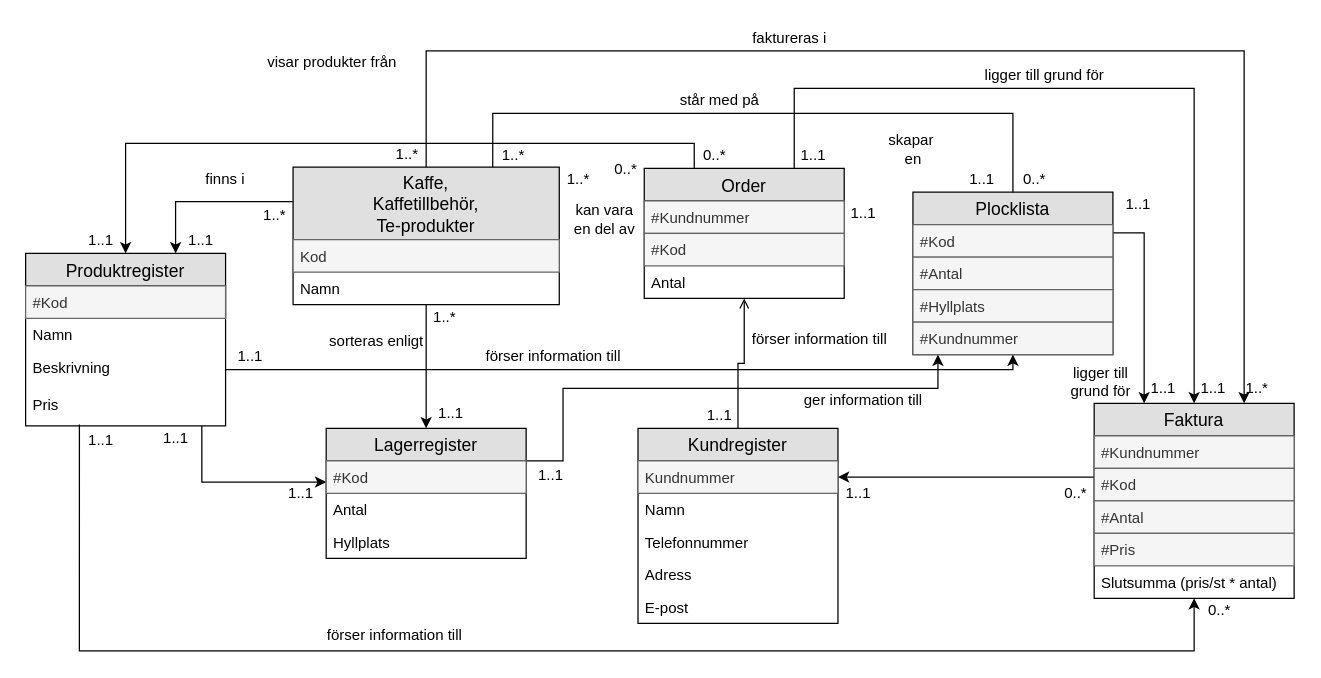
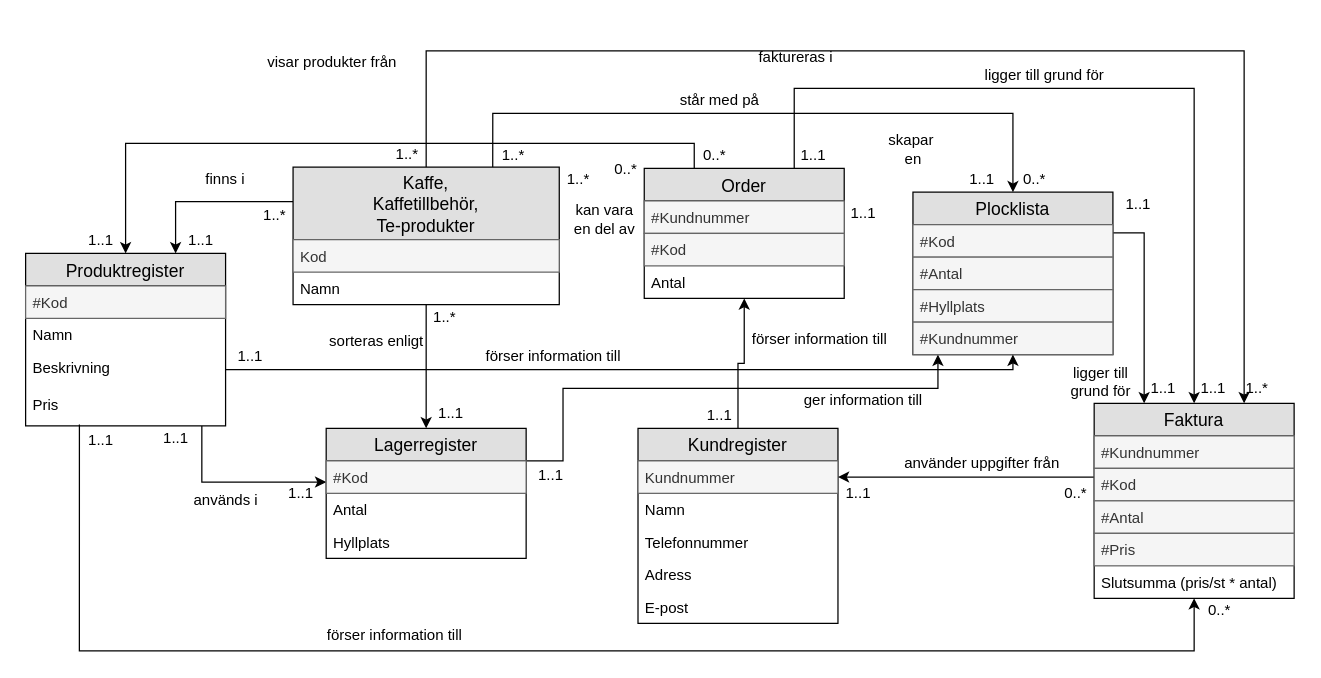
(789, 38) -> (796, 57)
(1013, 185) -> (1013, 182)
(744, 305) -> (744, 308)
none -> (982, 463)
none -> (226, 501)
